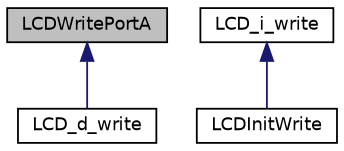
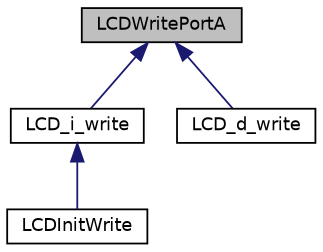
none -> (113, 83)
